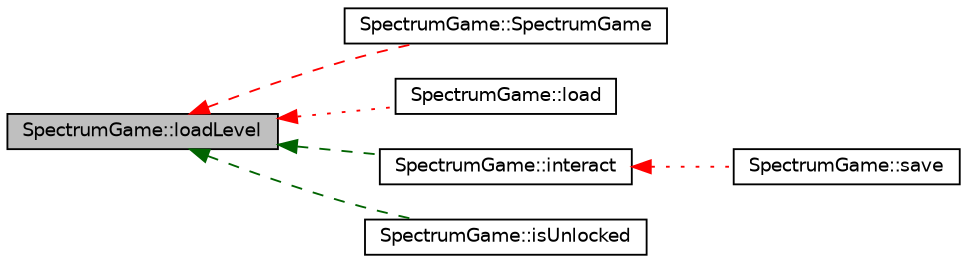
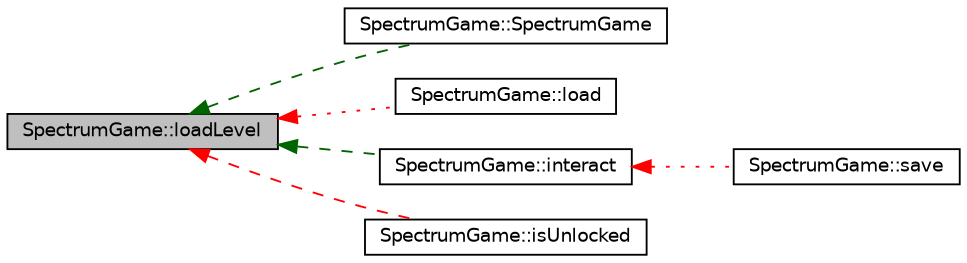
(310, 72) -> (310, 72)
(310, 192) -> (310, 192)
